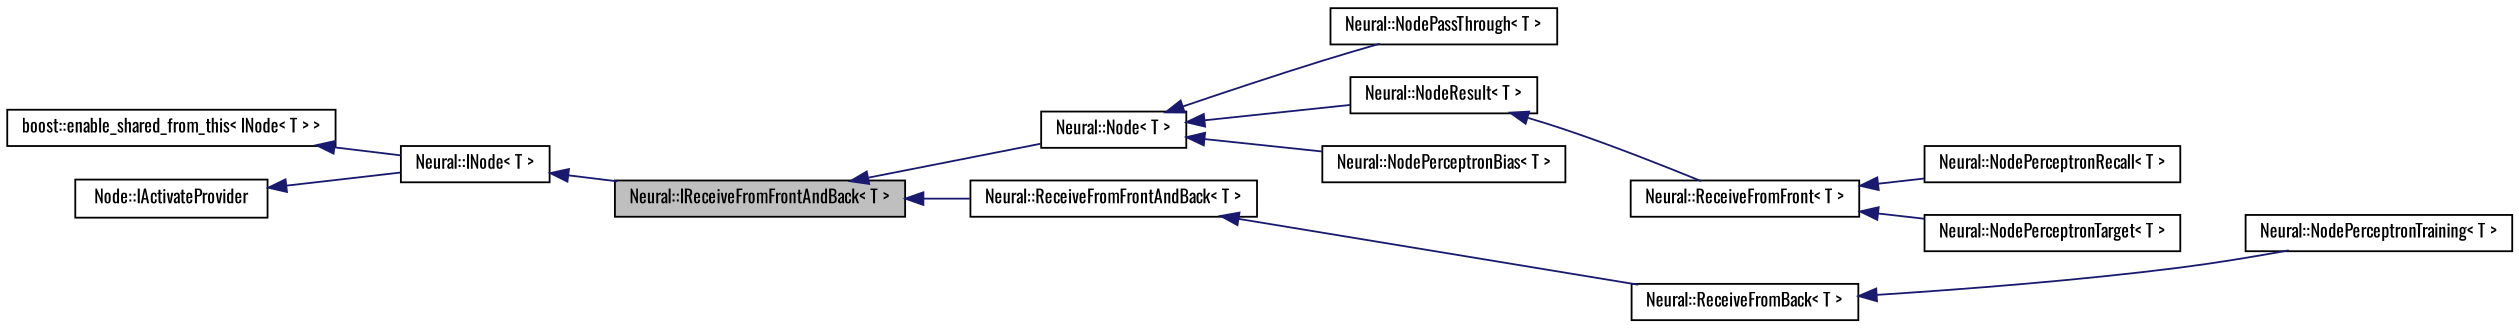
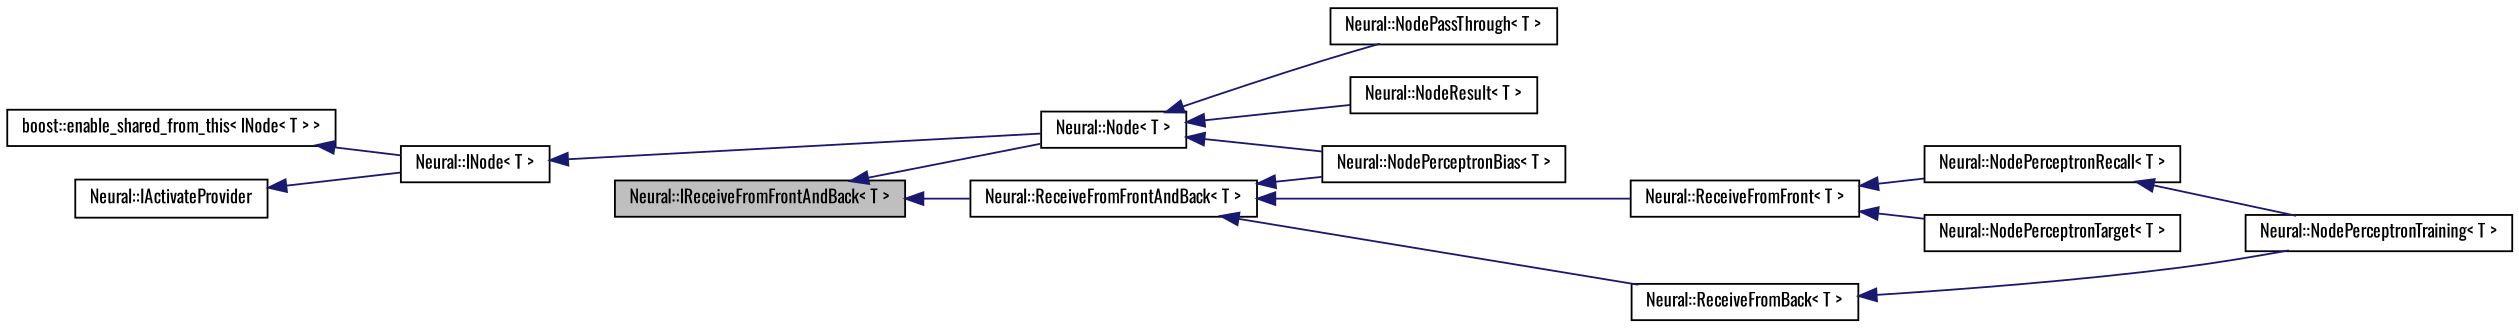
(1615, 148) -> (1453, 199)
(593, 178) -> (805, 146)
none -> (1299, 179)
(171, 199) -> (171, 199)
none -> (2225, 201)
